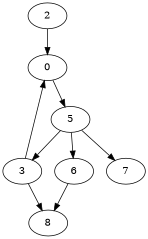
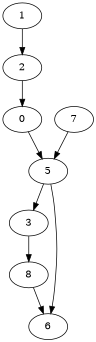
none -> (22, 16)
(34, 123) -> none
(96, 143) -> (63, 142)
(63, 194) -> (37, 297)
